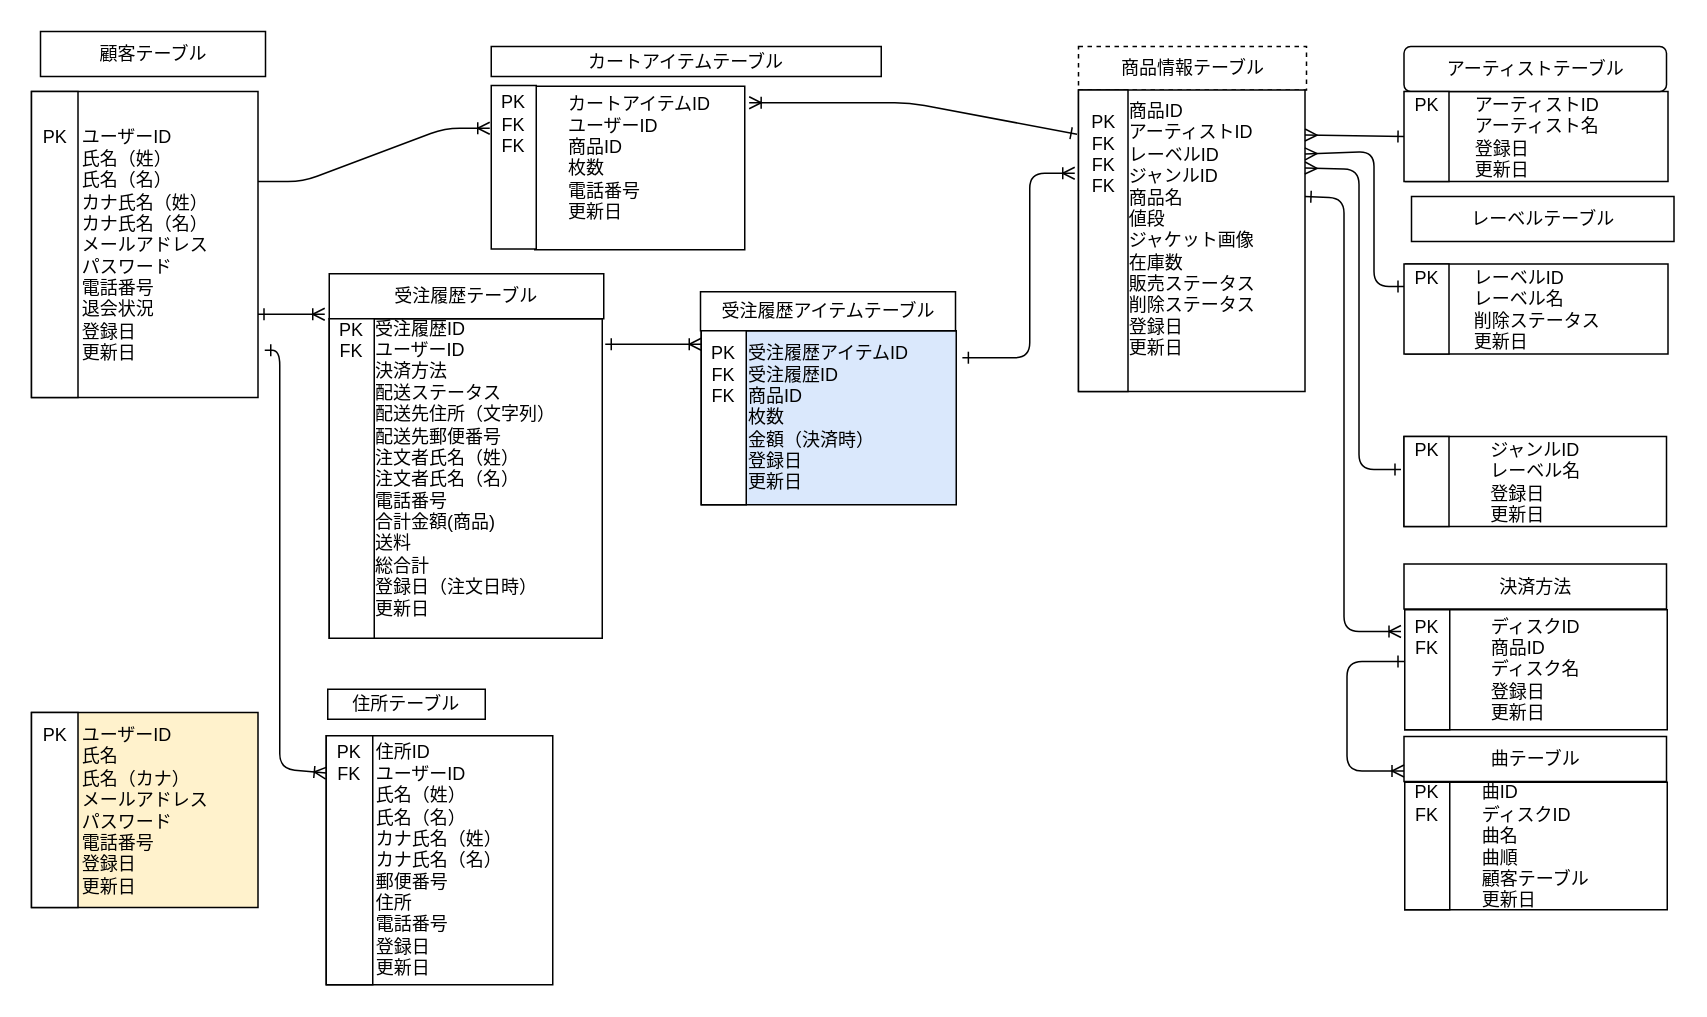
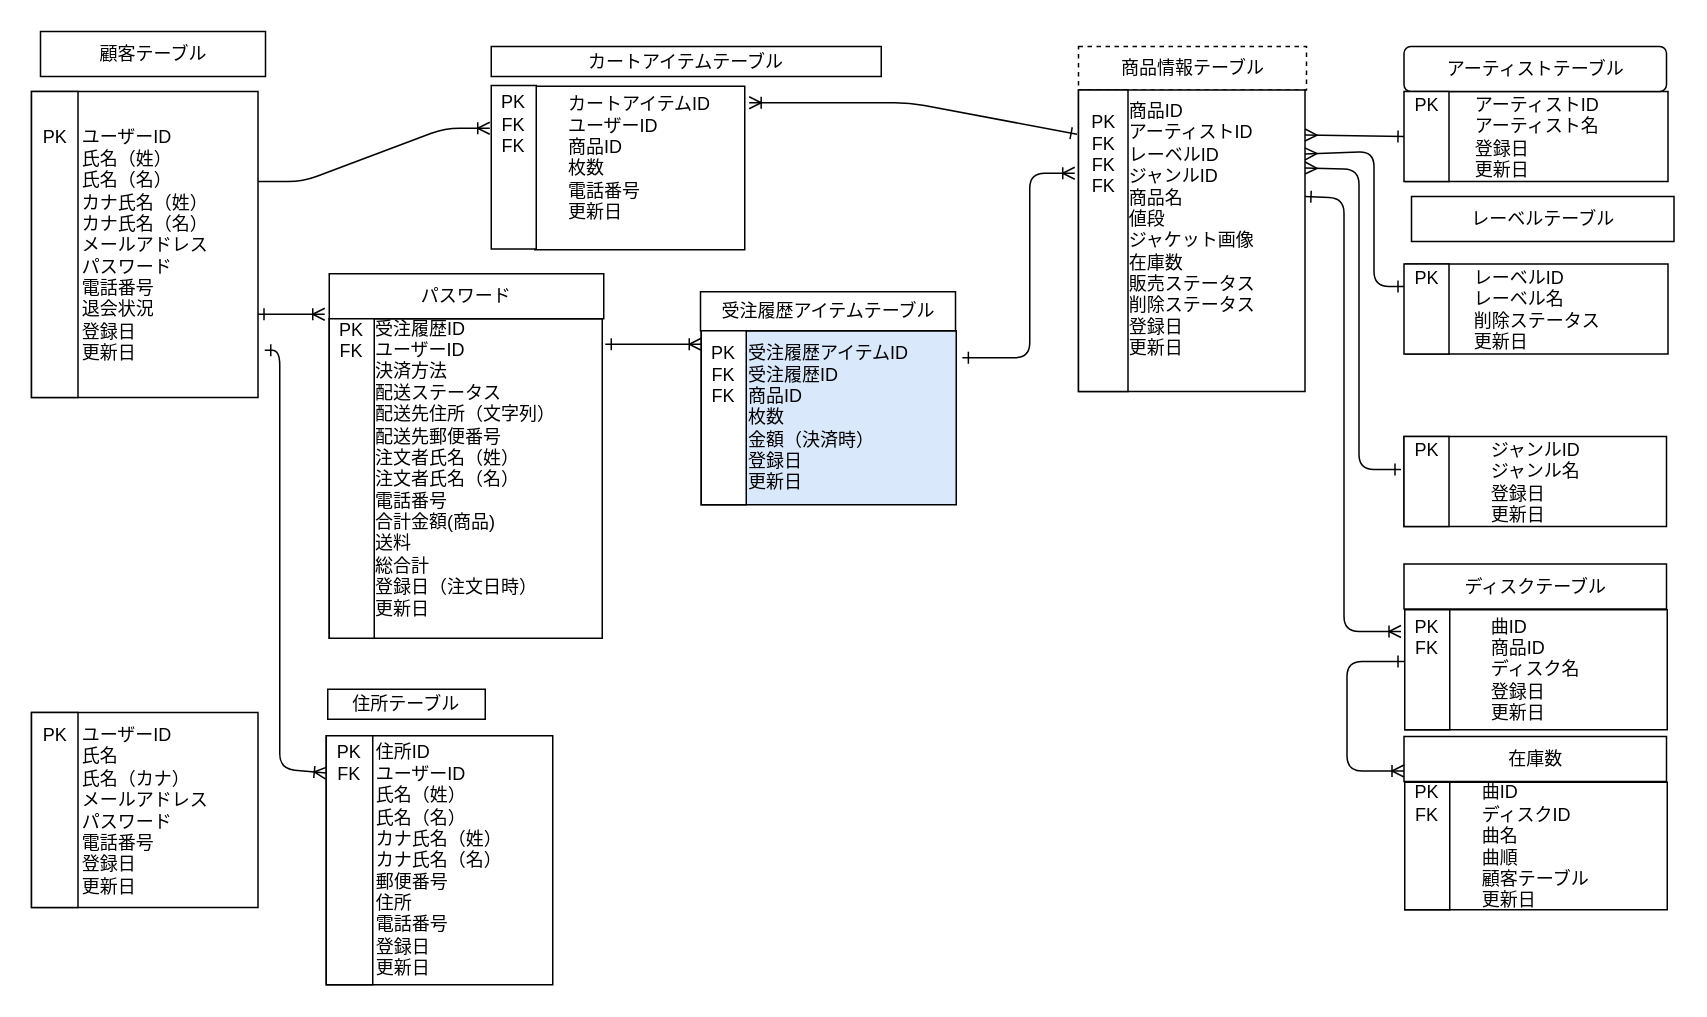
(467, 296) -> (467, 296)
(1536, 482) -> (1536, 482)
(1536, 587) -> (1536, 587)
(1536, 670) -> (1536, 670)
(1536, 760) -> (1536, 760)
(145, 810) -> (145, 810)
